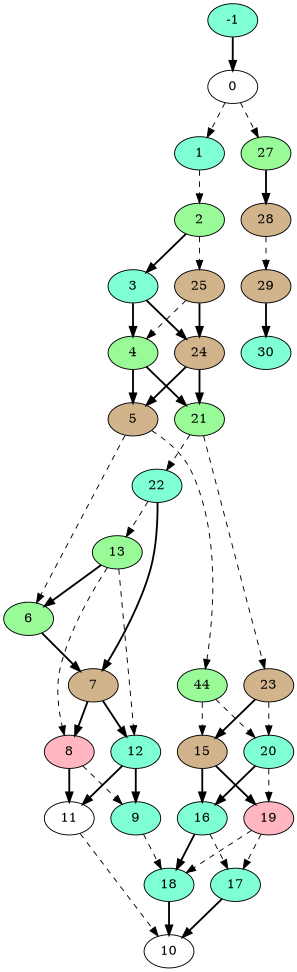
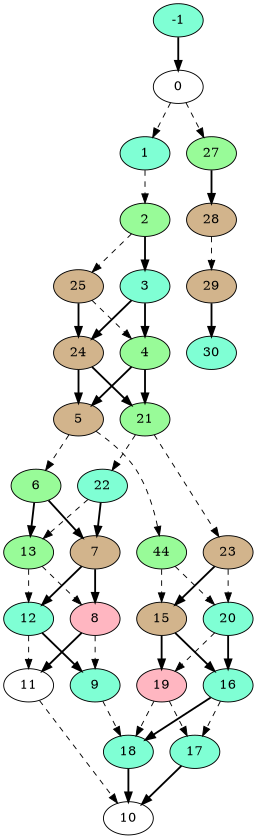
(77, 583) -> (33, 515)
(107, 781) -> (29, 648)
